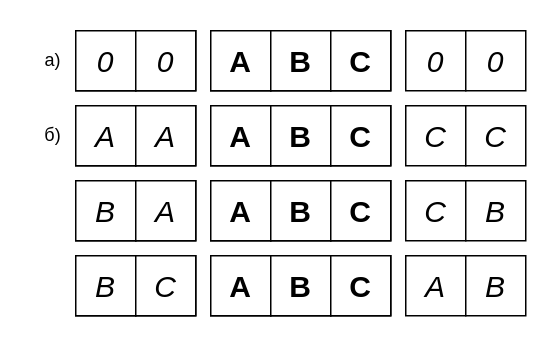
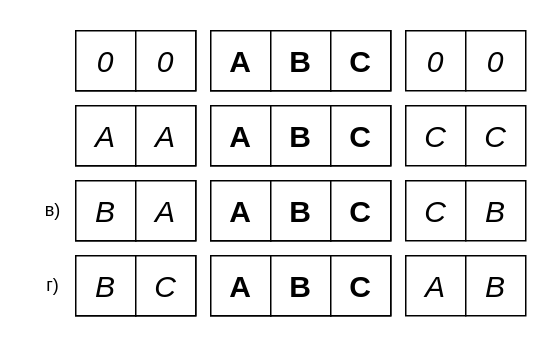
(53, 61) -> none
(53, 136) -> none
none -> (53, 211)
none -> (53, 286)
